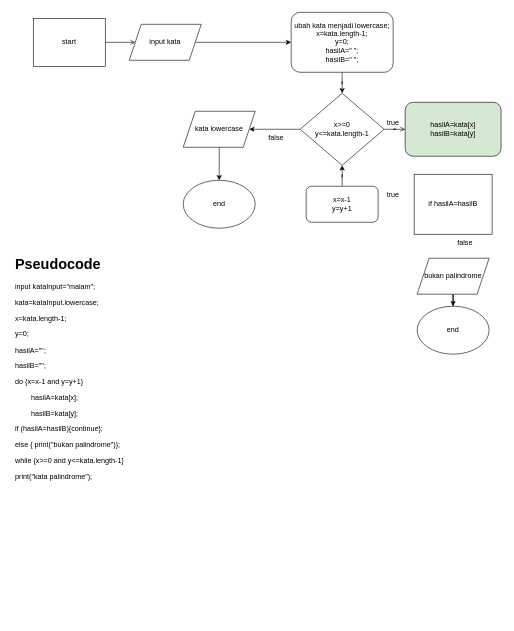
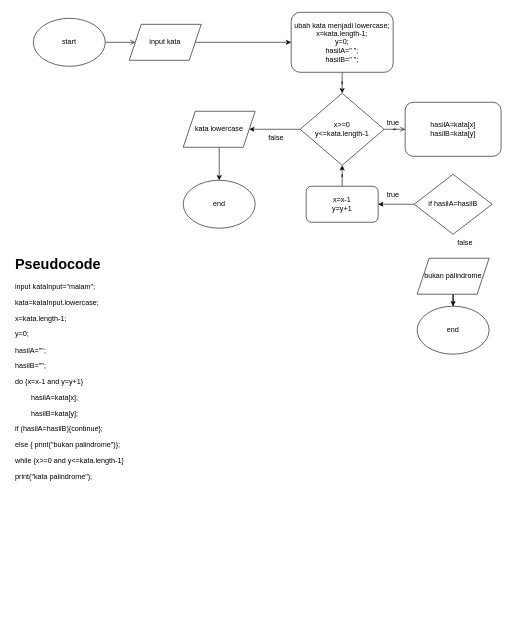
(69, 42) -> (69, 42)
(453, 129) -> (453, 129)
none -> (383, 204)
(453, 204) -> (453, 204)
